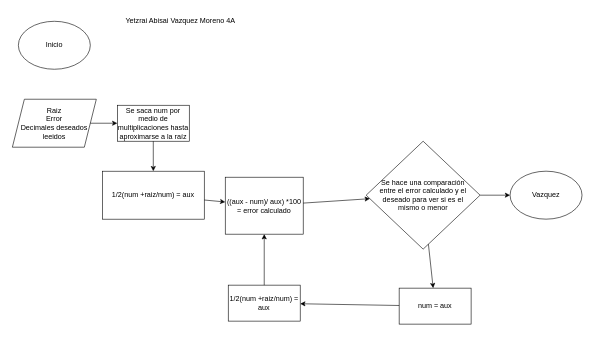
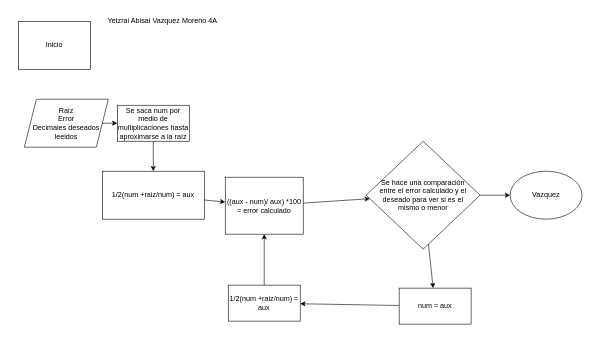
(180, 21) -> (162, 21)
(54, 45) -> (54, 45)
(54, 123) -> (66, 123)
